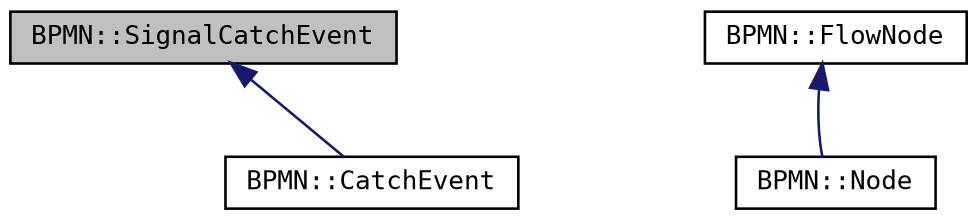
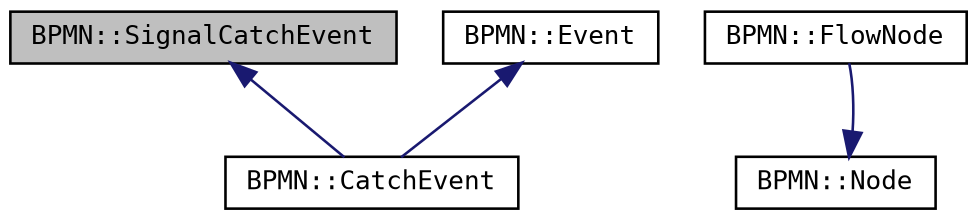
none -> (551, 38)
(819, 123) -> (853, 97)
